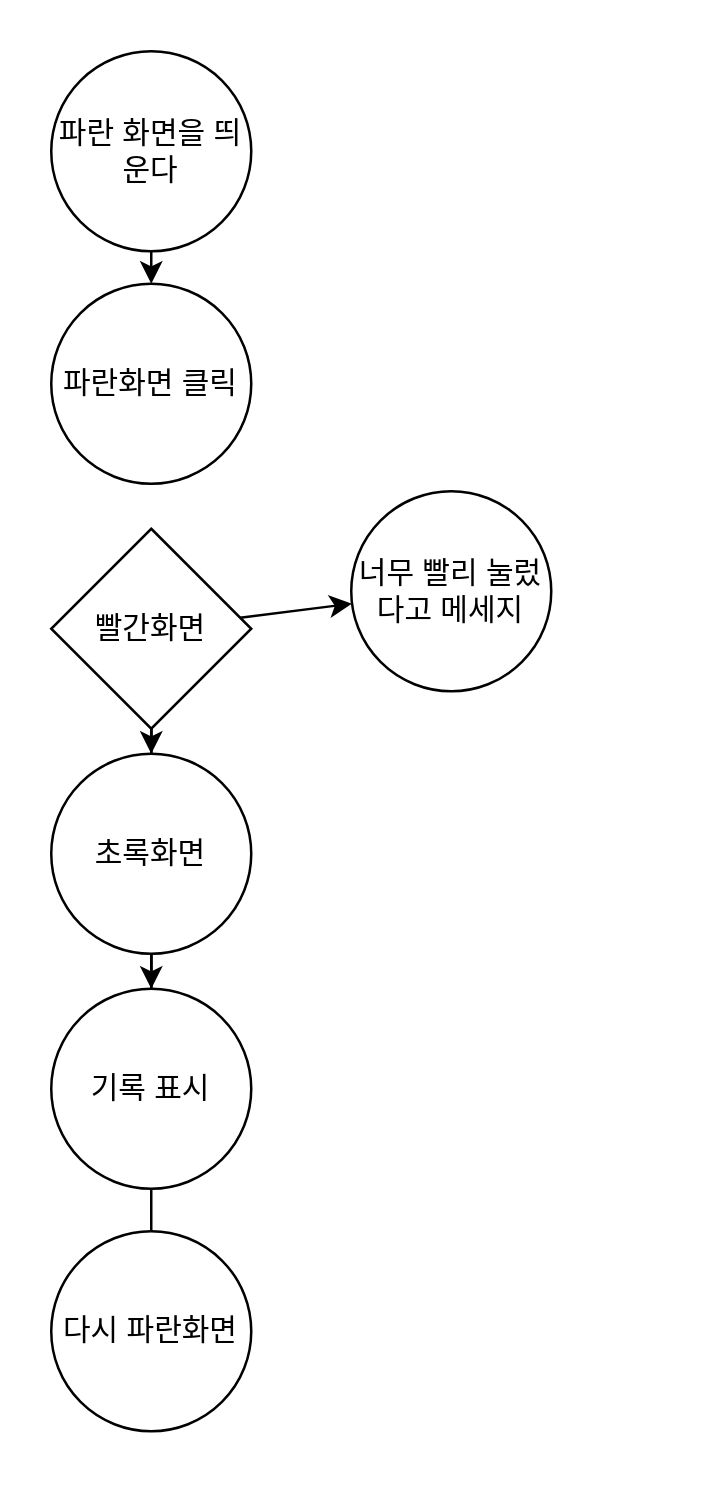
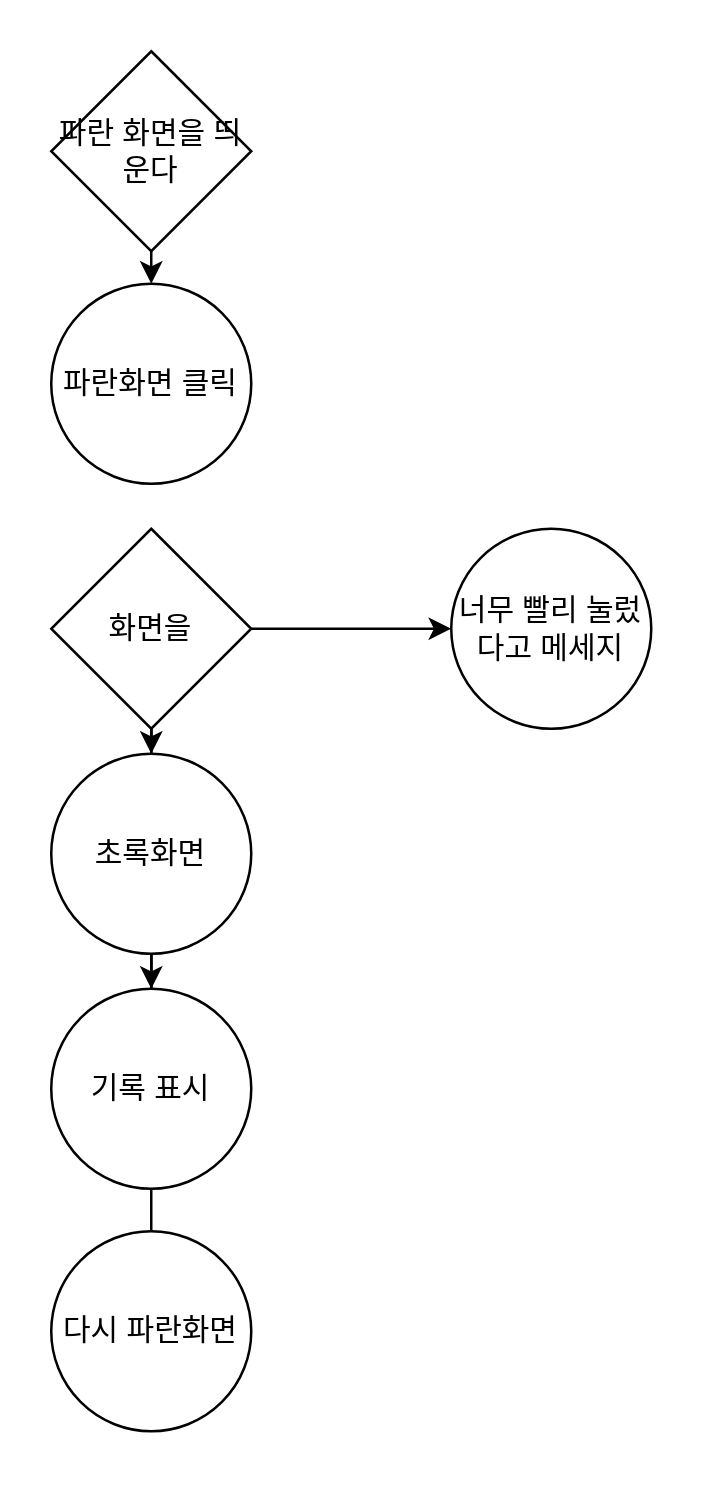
(151, 151) -> (151, 151)
(451, 591) -> (551, 629)
(151, 629) -> (151, 629)
